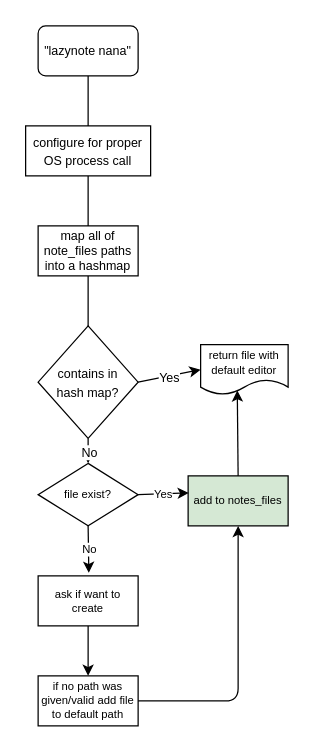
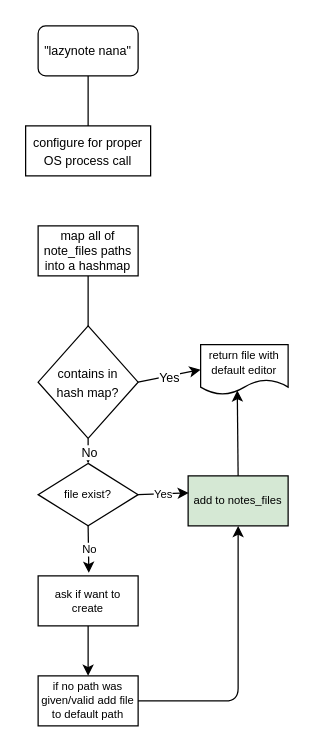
(88, 201) -> none
